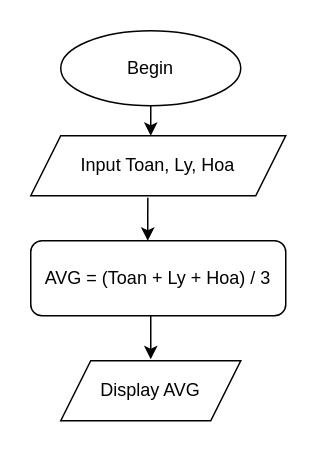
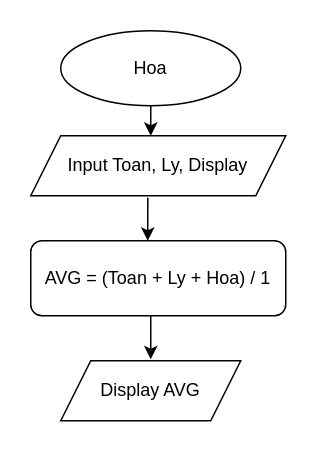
(151, 68) -> (151, 68)
(158, 166) -> (158, 166)
(158, 278) -> (158, 278)
